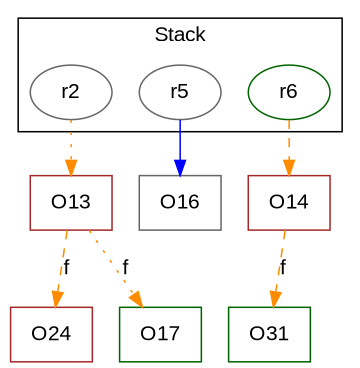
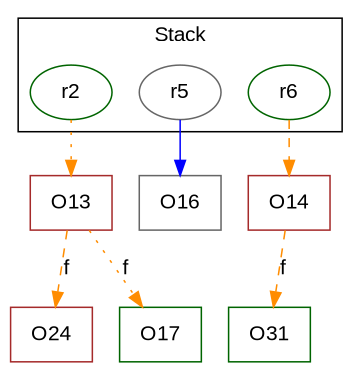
(71, 92) -> (71, 92)
